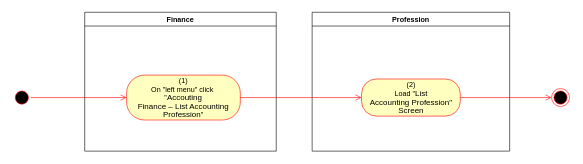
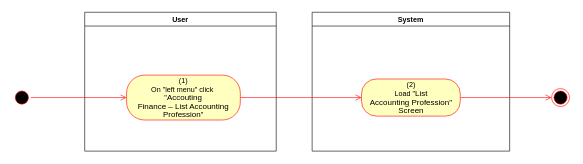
(180, 20) -> (180, 20)
(411, 20) -> (411, 20)
